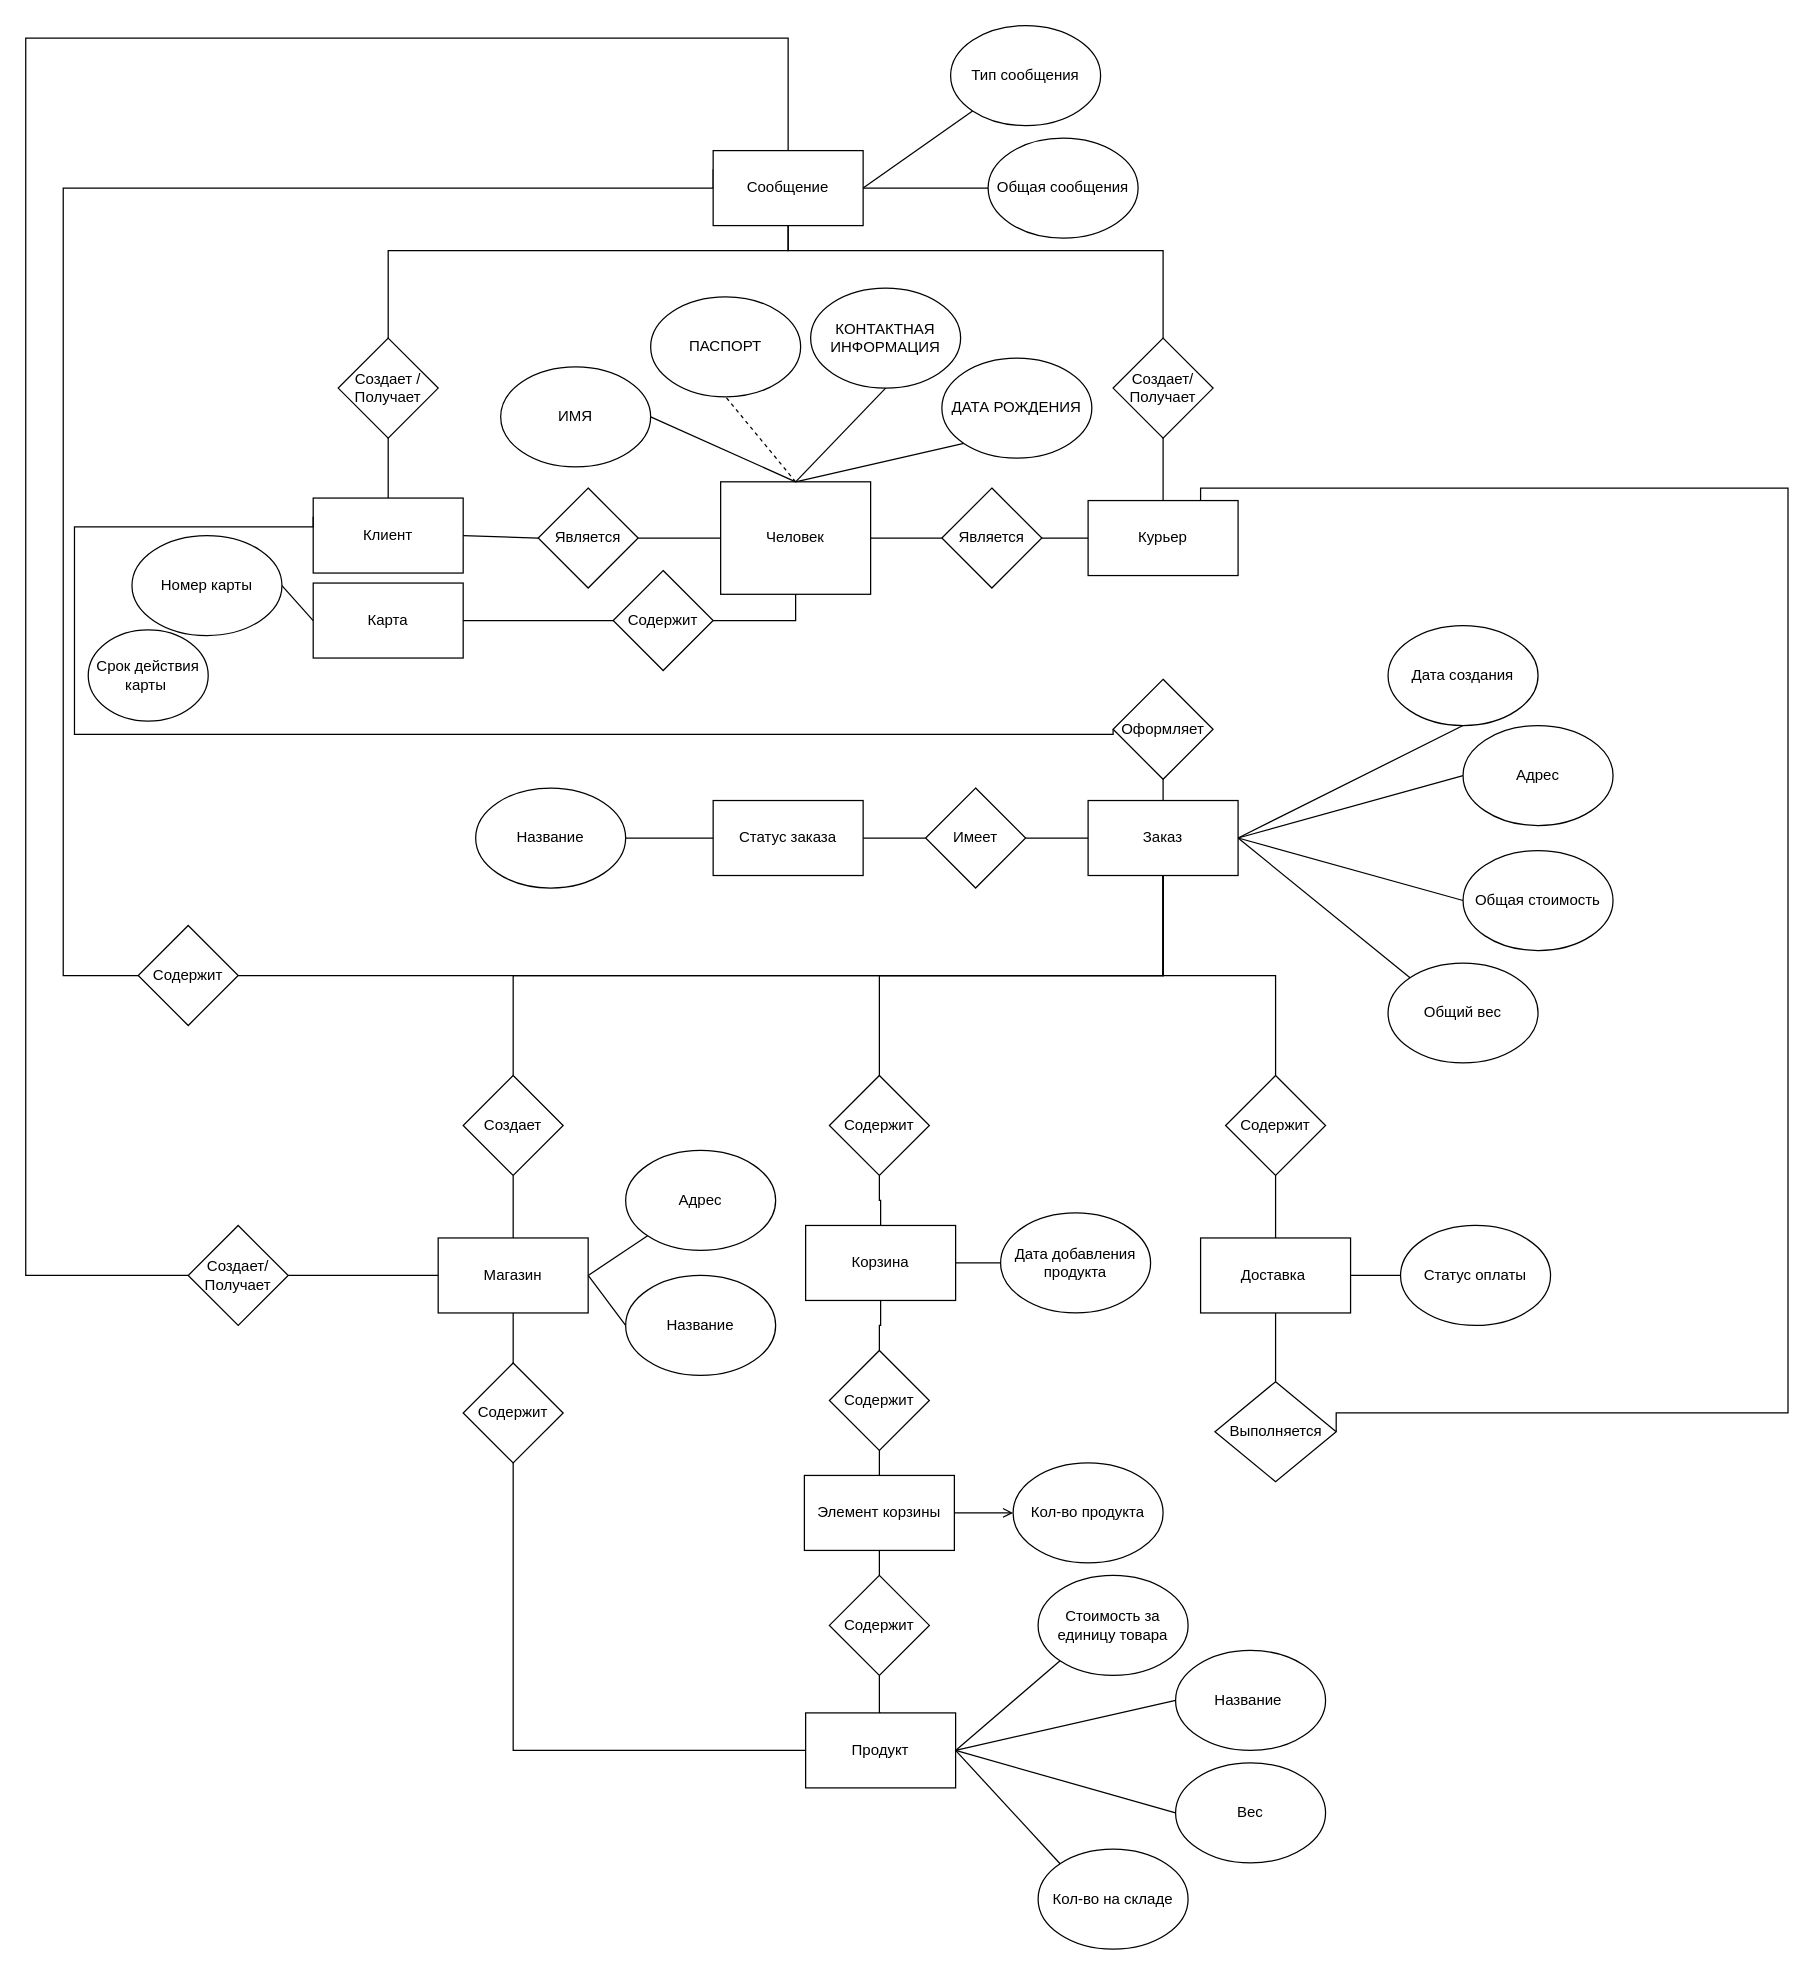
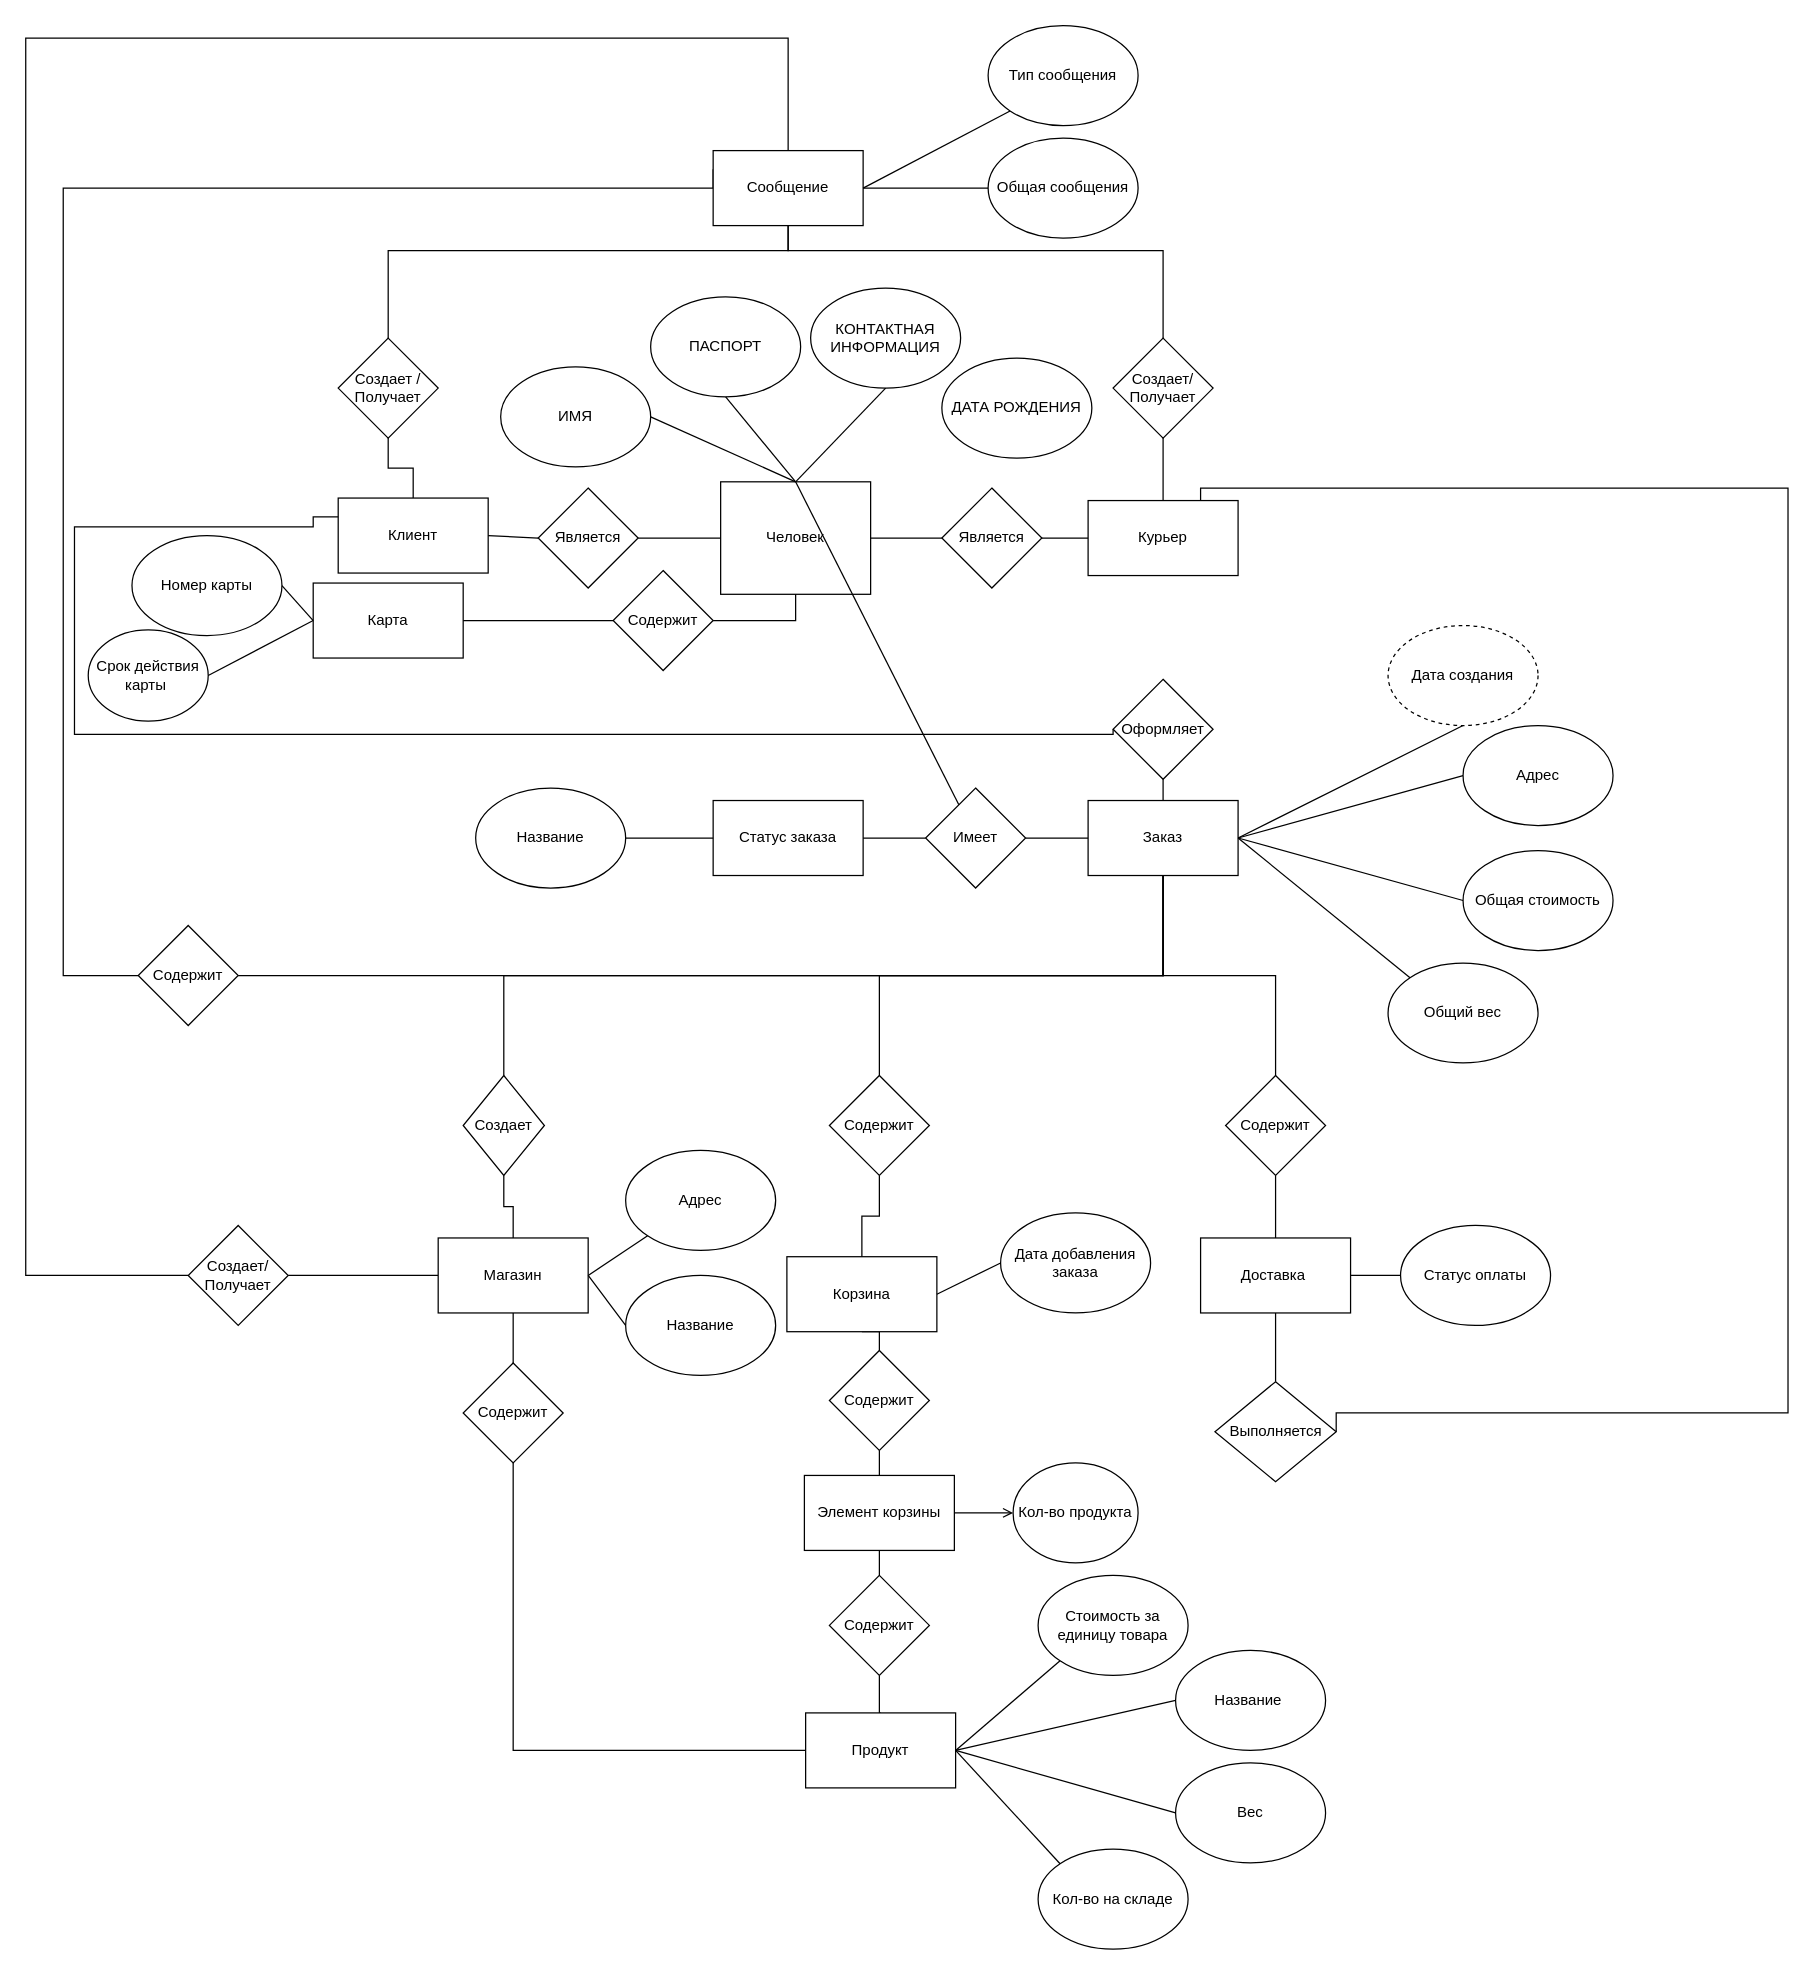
(1026, 76) -> (1063, 76)
(760, 439) -> (760, 439)
(880, 463) -> (877, 644)
(388, 536) -> (413, 536)
none -> (261, 648)
(1463, 676) -> (1463, 676)
(513, 1126) -> (504, 1126)
(881, 1263) -> (862, 1294)
(1076, 1263) -> (1076, 1263)
(1088, 1513) -> (1076, 1513)
